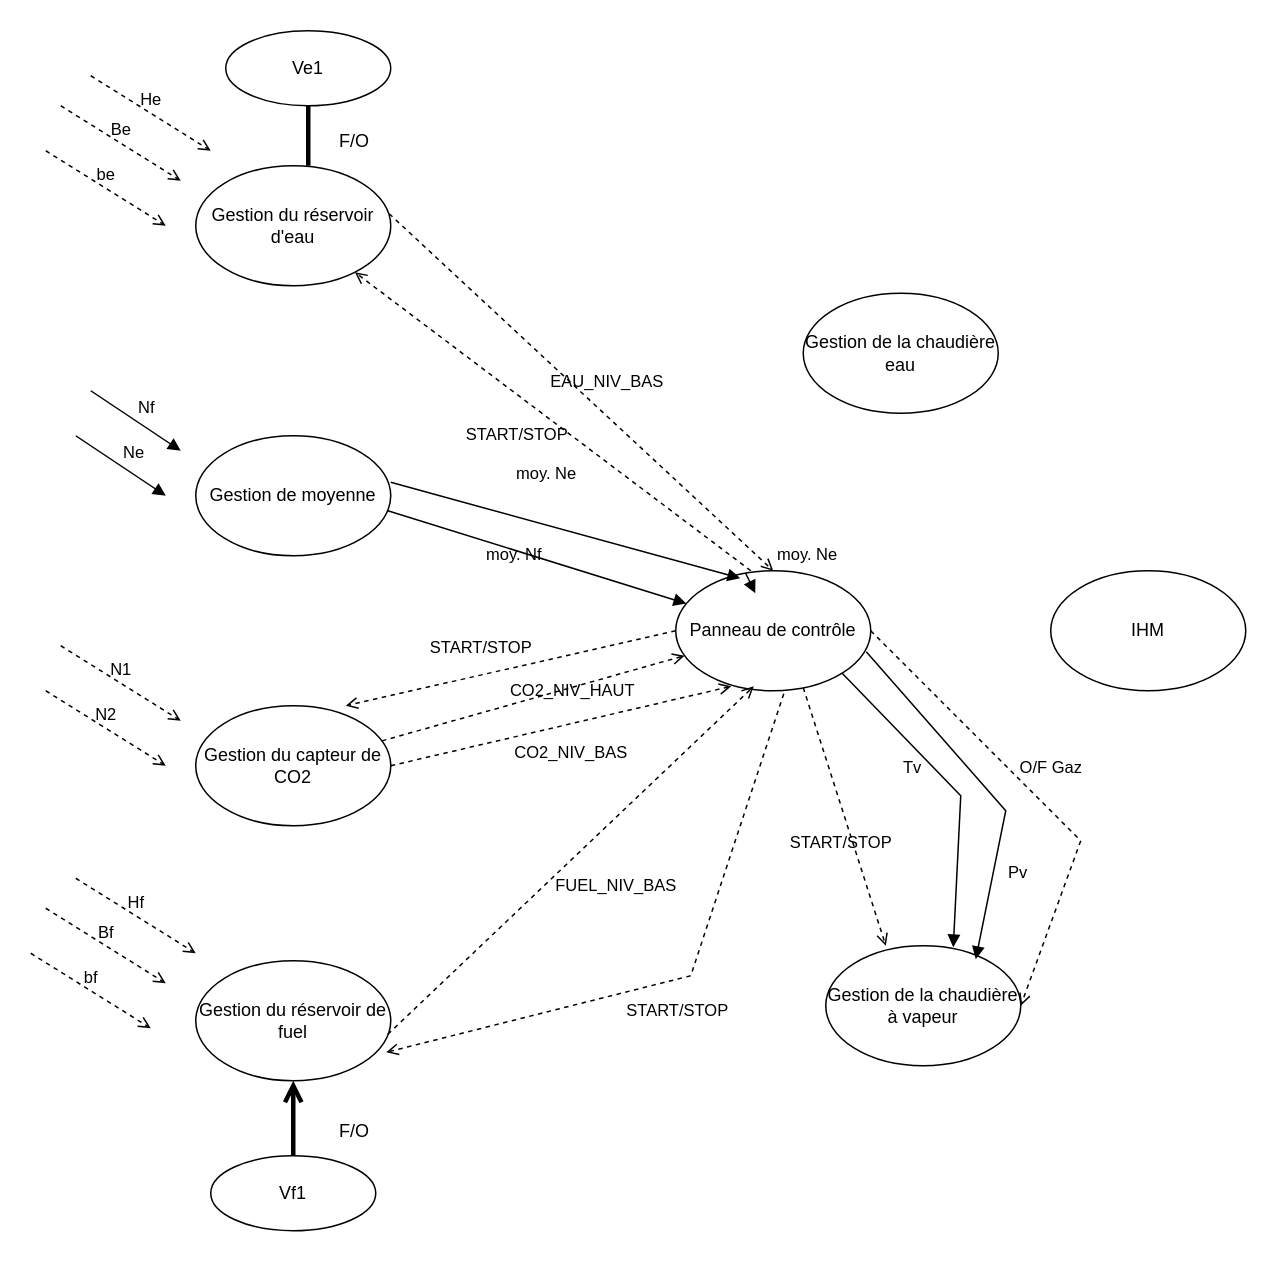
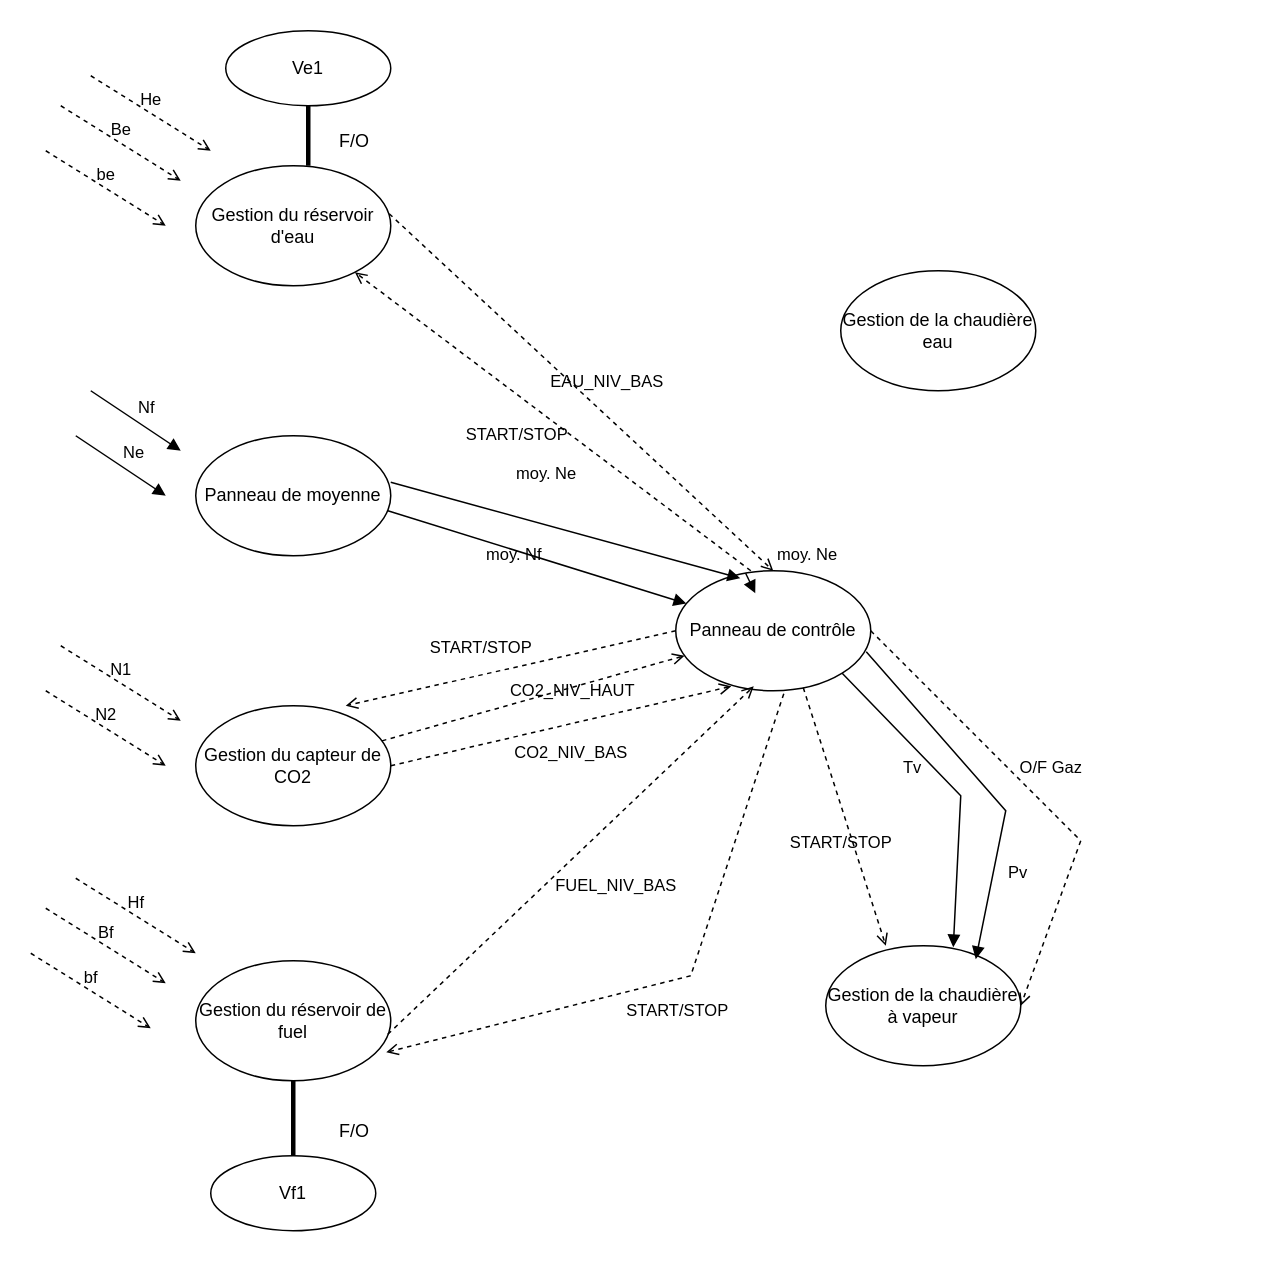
(901, 353) -> (938, 331)
(293, 496) -> (293, 496)
(1148, 631) -> none
(293, 1094) -> (293, 1088)
